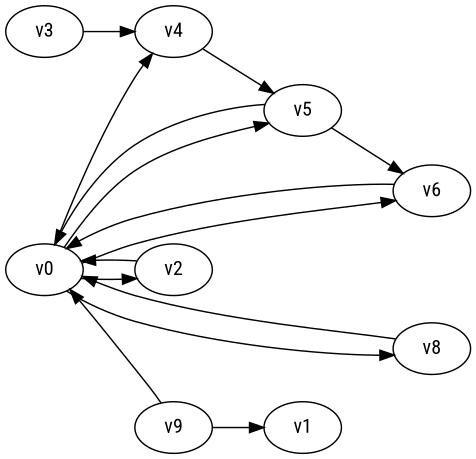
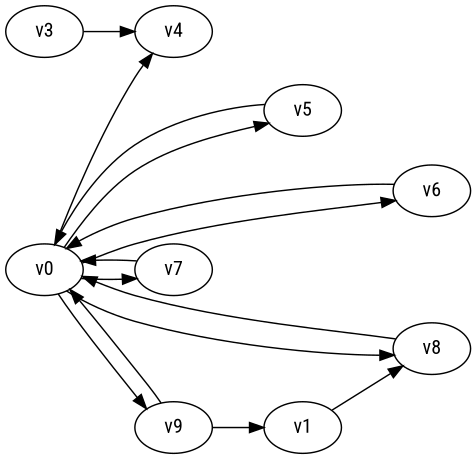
(232, 67) -> none
(361, 147) -> none
(174, 270) -> (174, 270)
none -> (97, 347)
none -> (361, 392)
